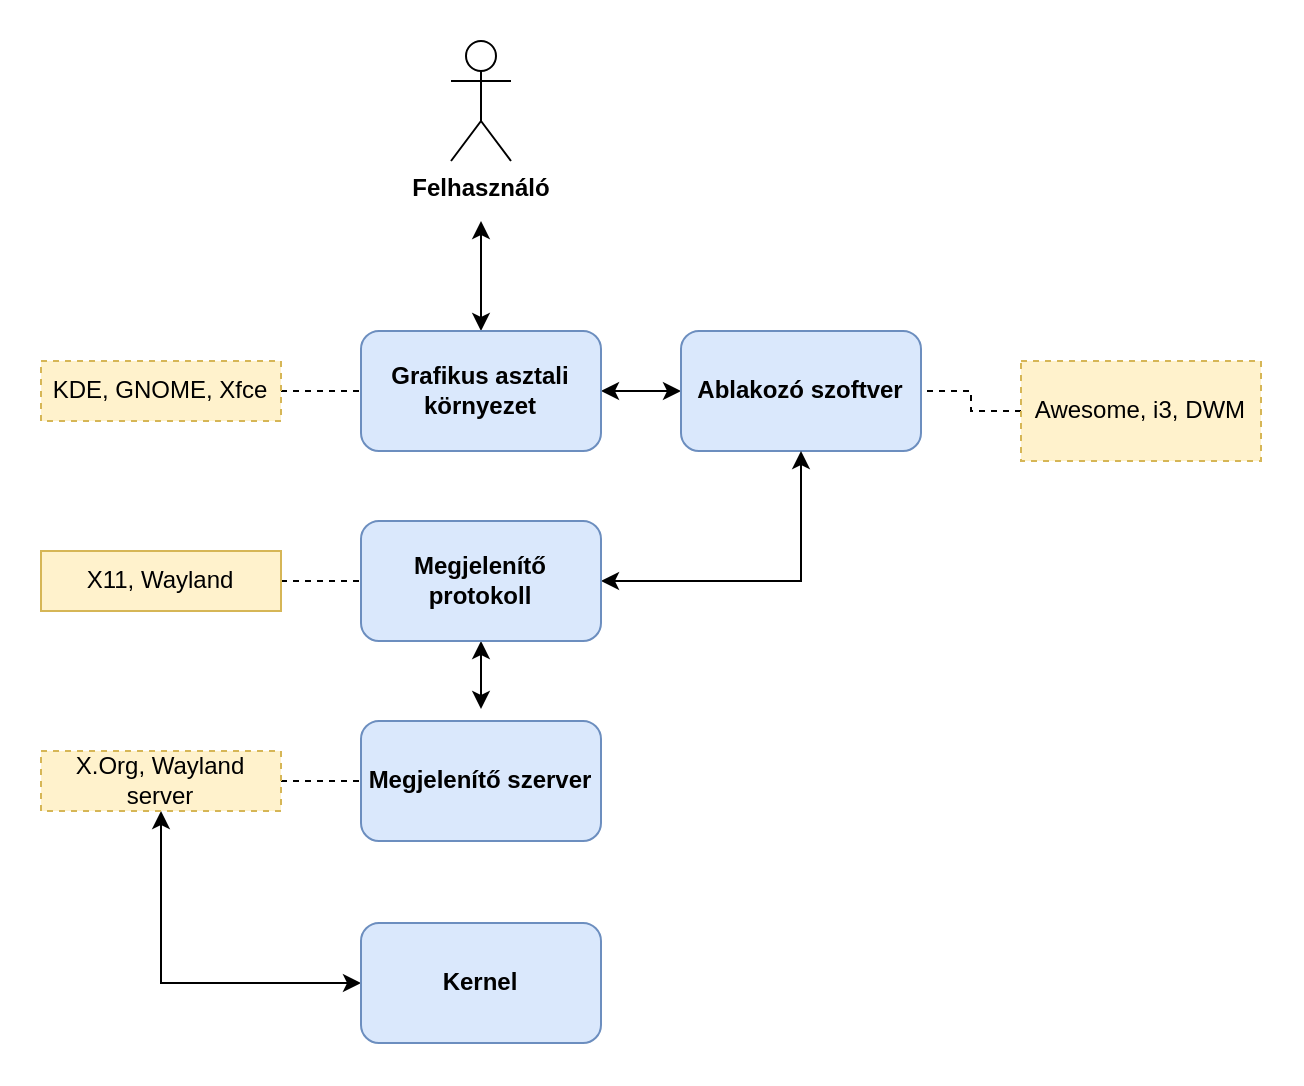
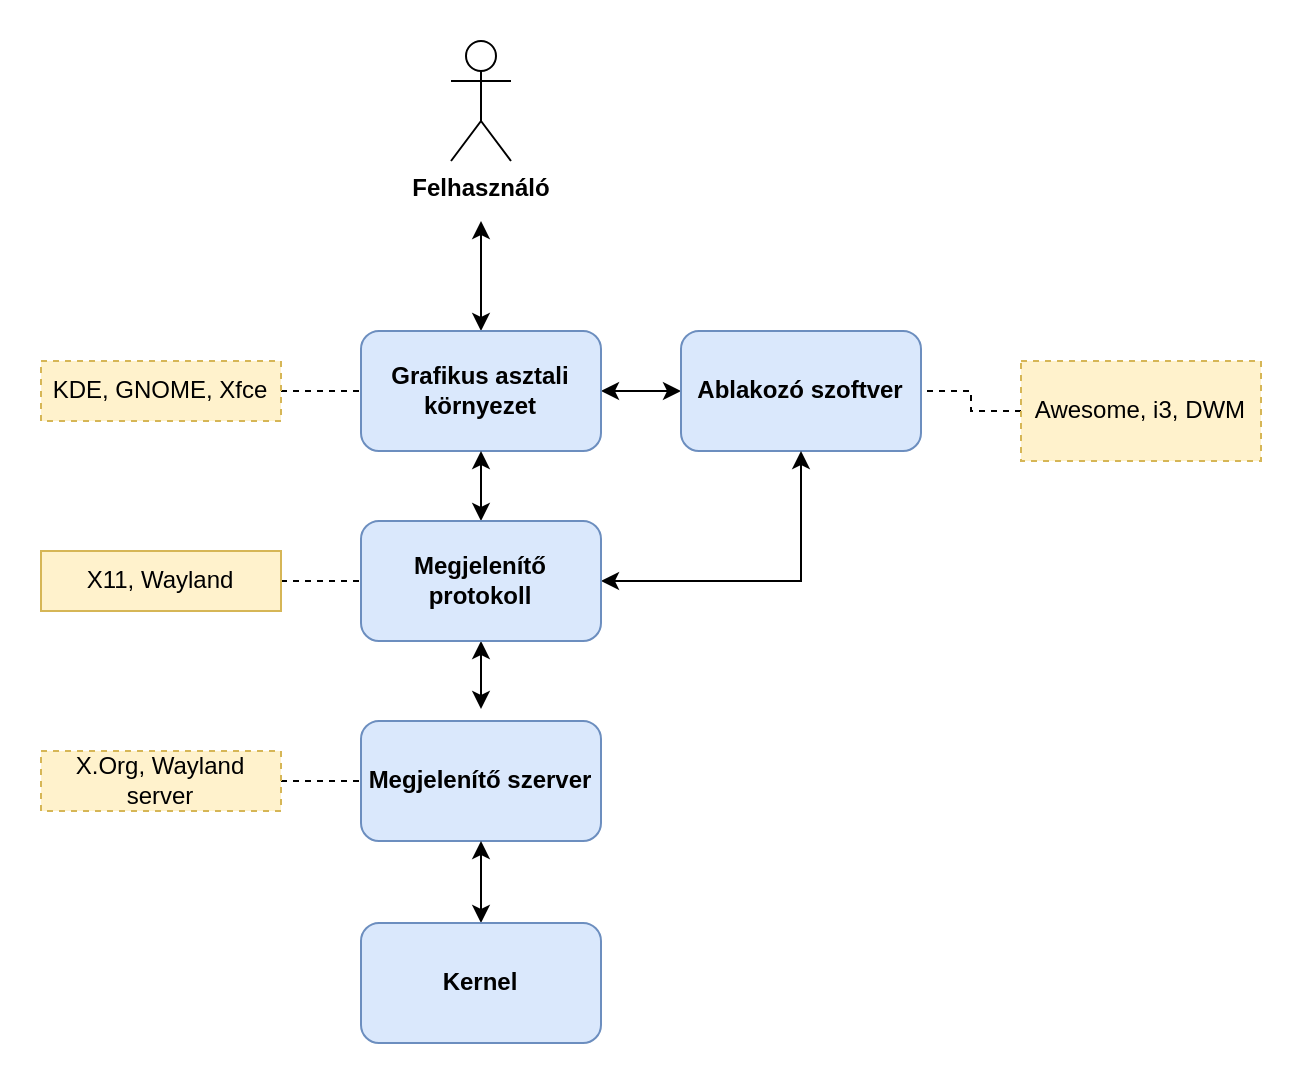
none -> (481, 486)
(175, 983) -> (481, 882)
